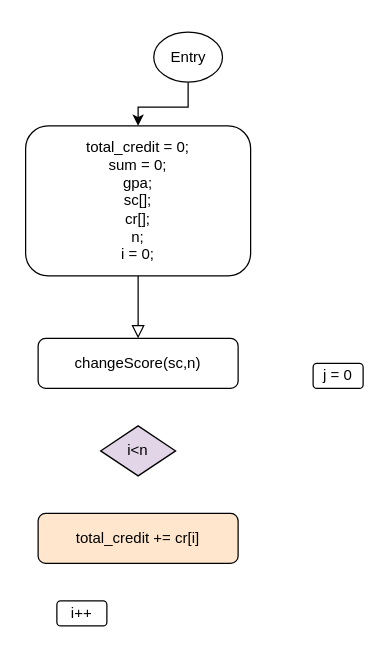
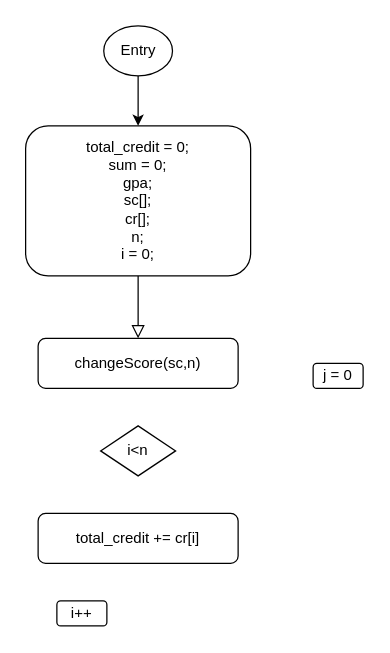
(188, 57) -> (138, 51)
(138, 451) -> (138, 451)
(138, 538) -> (138, 538)
